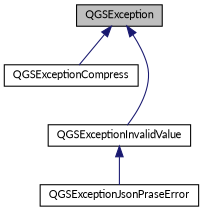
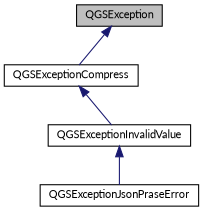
(148, 81) -> (99, 110)
